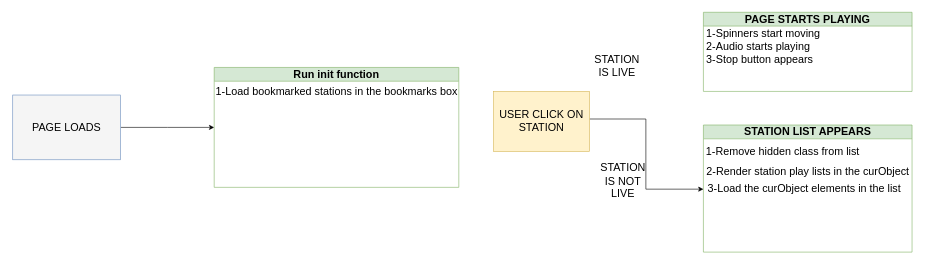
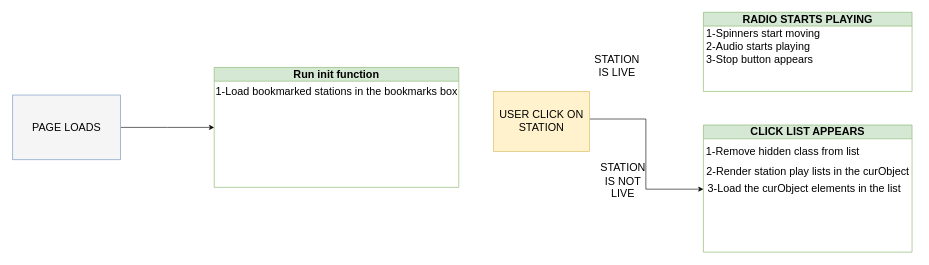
(808, 20) -> (808, 20)
(808, 132) -> (808, 132)
